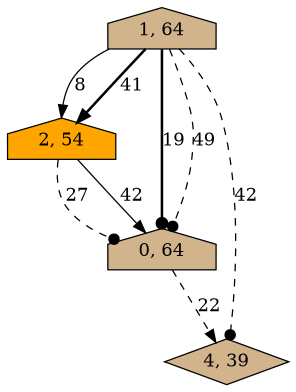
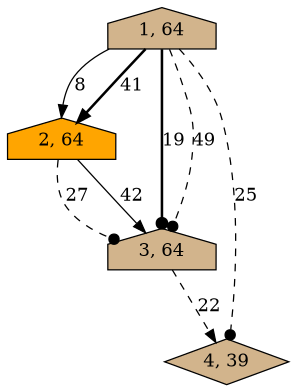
(62, 141) -> (62, 141)
(246, 196) -> (246, 196)
(162, 251) -> (162, 251)
